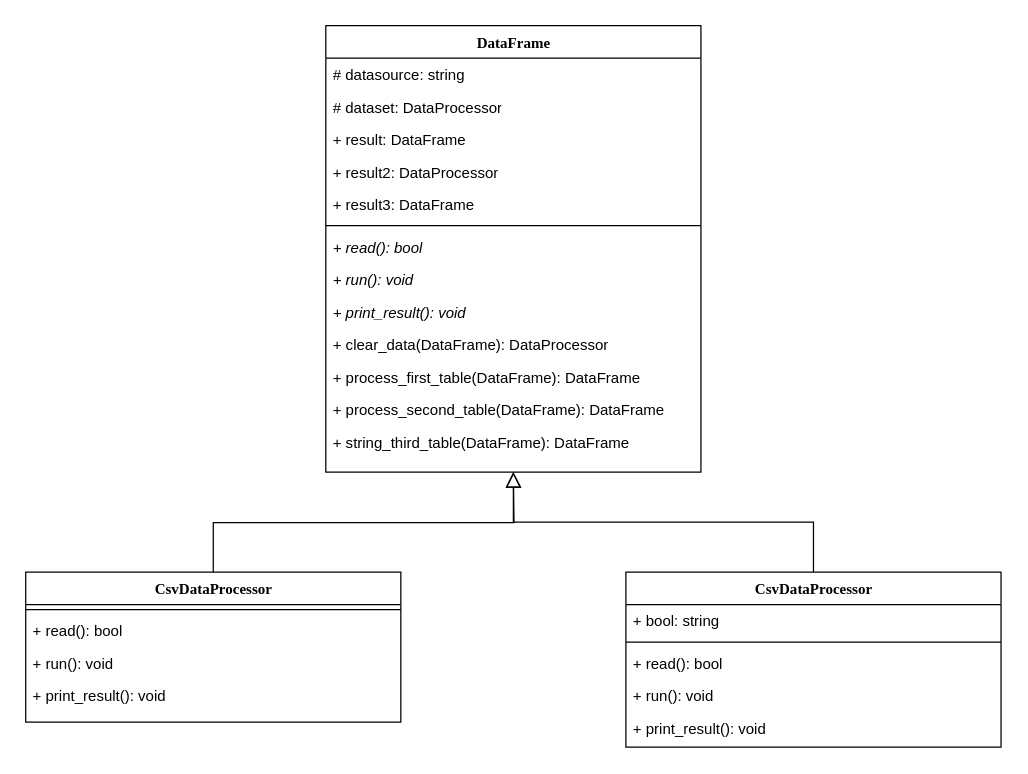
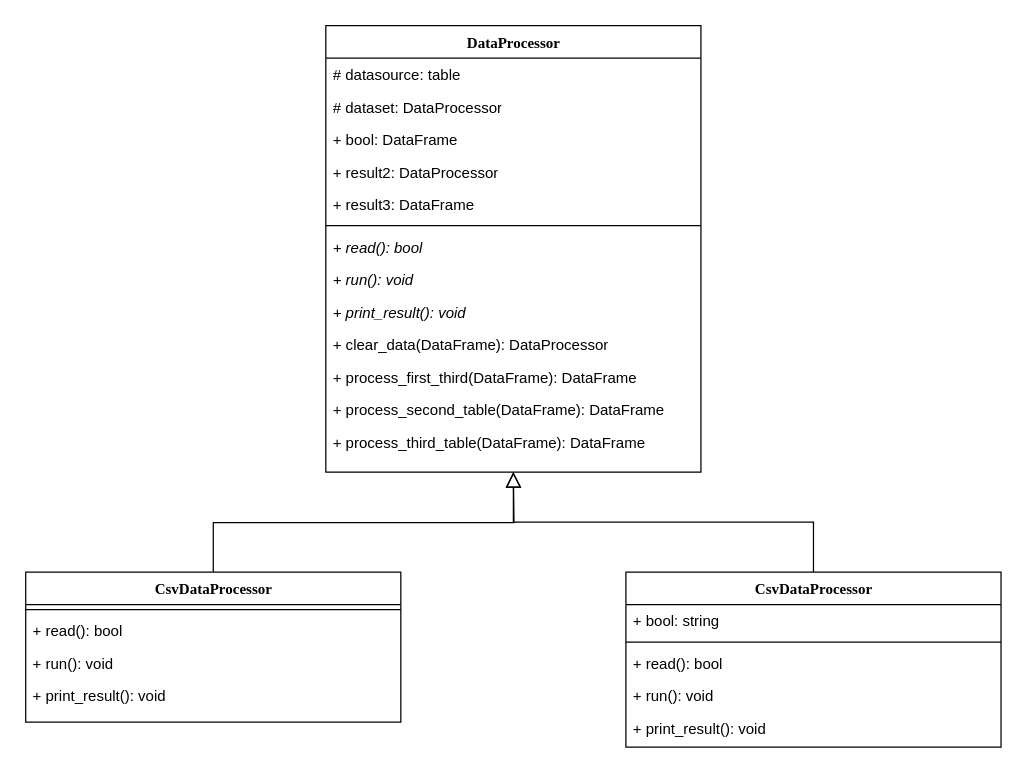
(514, 43) -> (514, 43)
(409, 76) -> (405, 76)
(405, 141) -> (397, 141)
(504, 378) -> (504, 378)
(498, 443) -> (504, 443)
